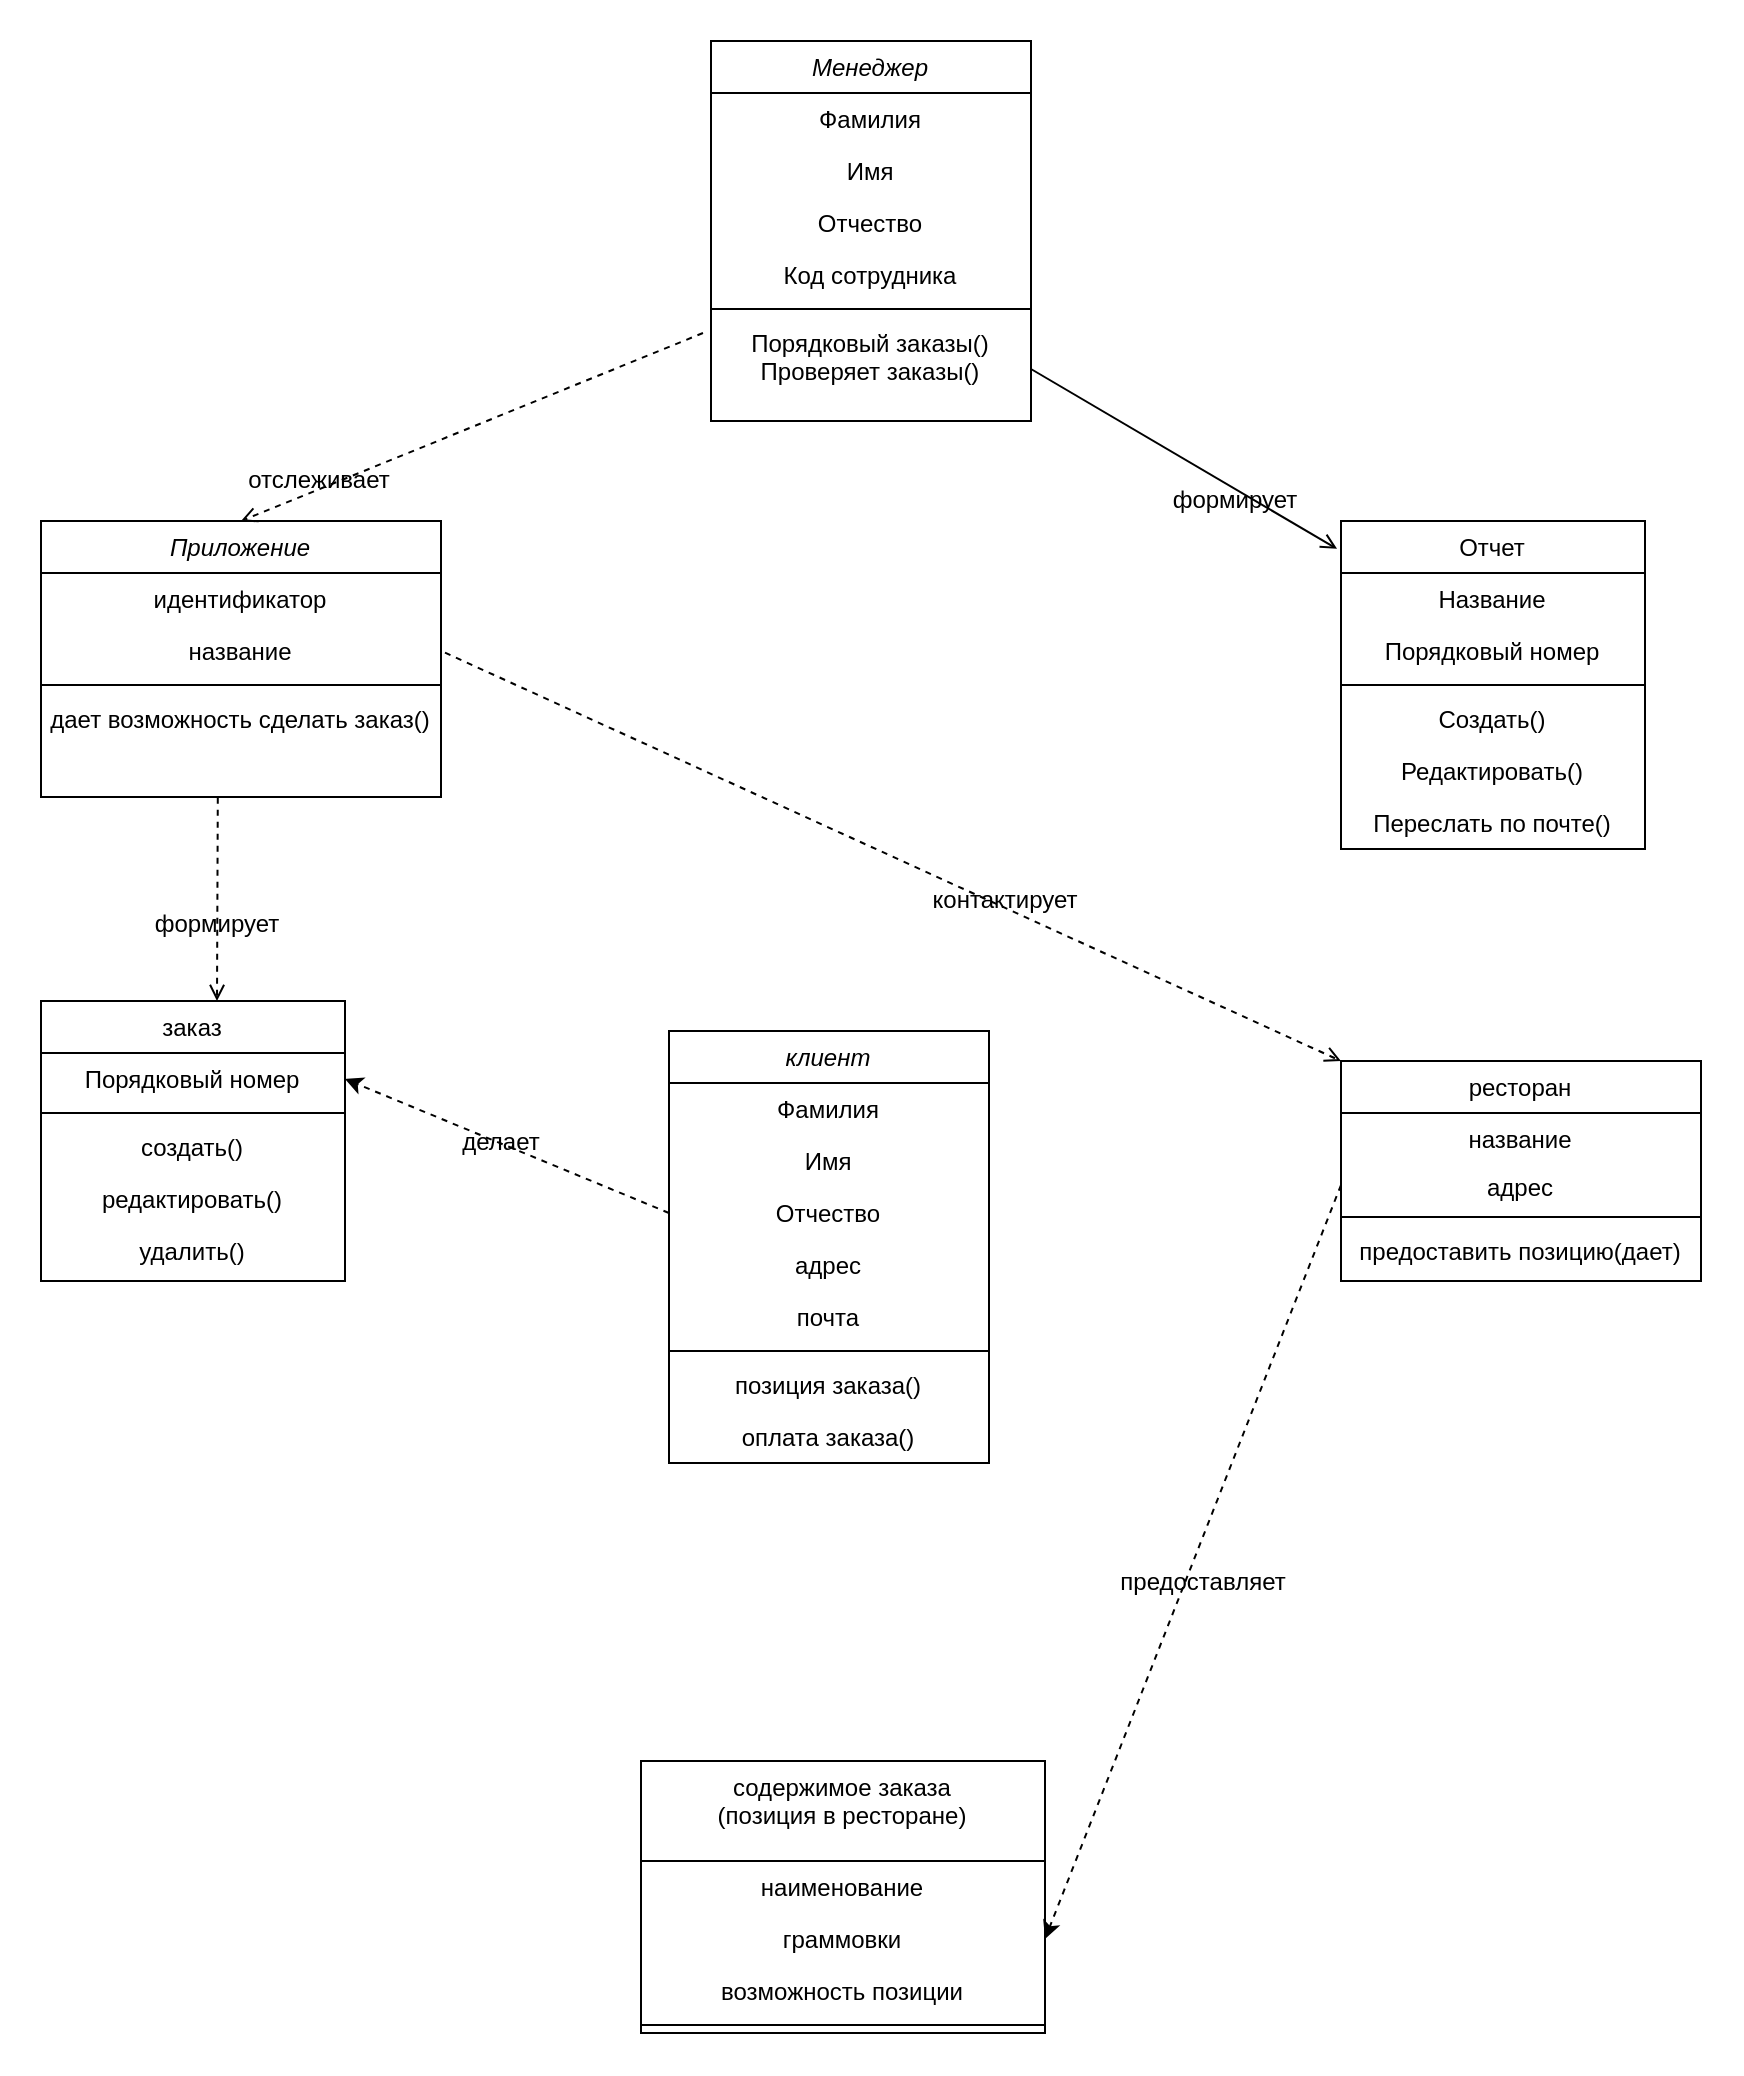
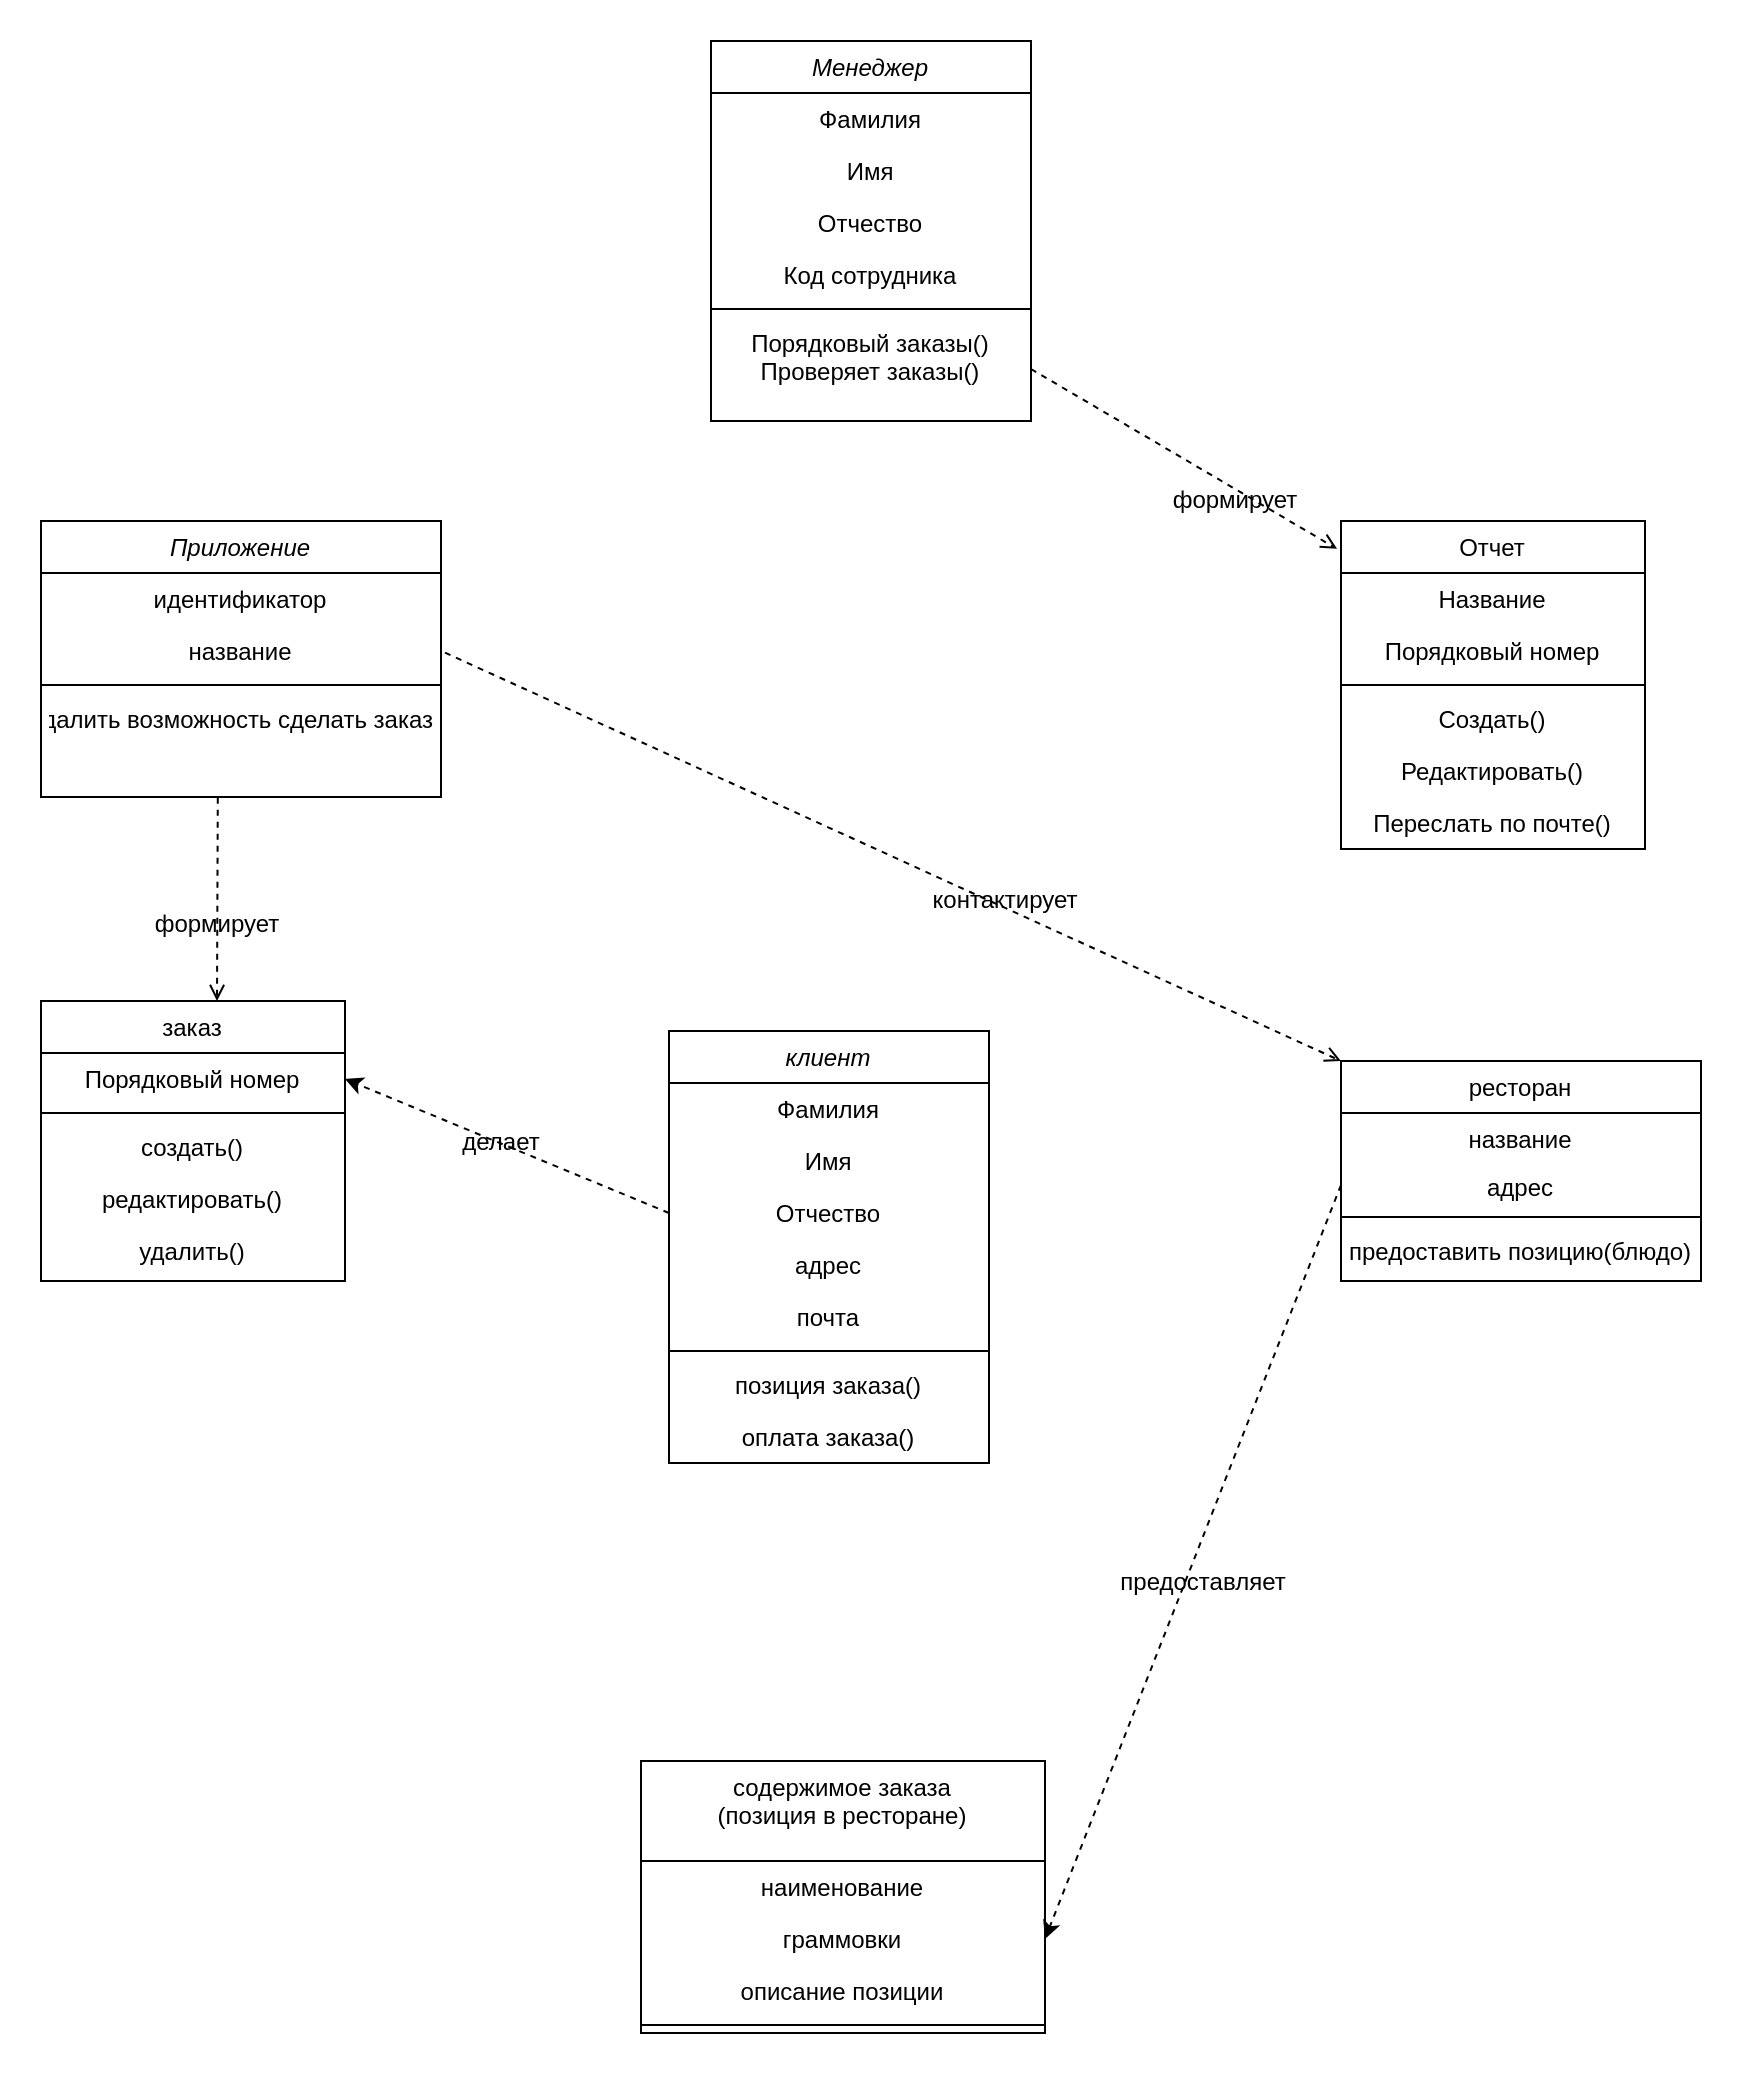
(474, 426) -> none
(1183, 458) -> (1183, 458)
(240, 720) -> (240, 720)
(1520, 1252) -> (1520, 1252)
(842, 1992) -> (842, 1992)
